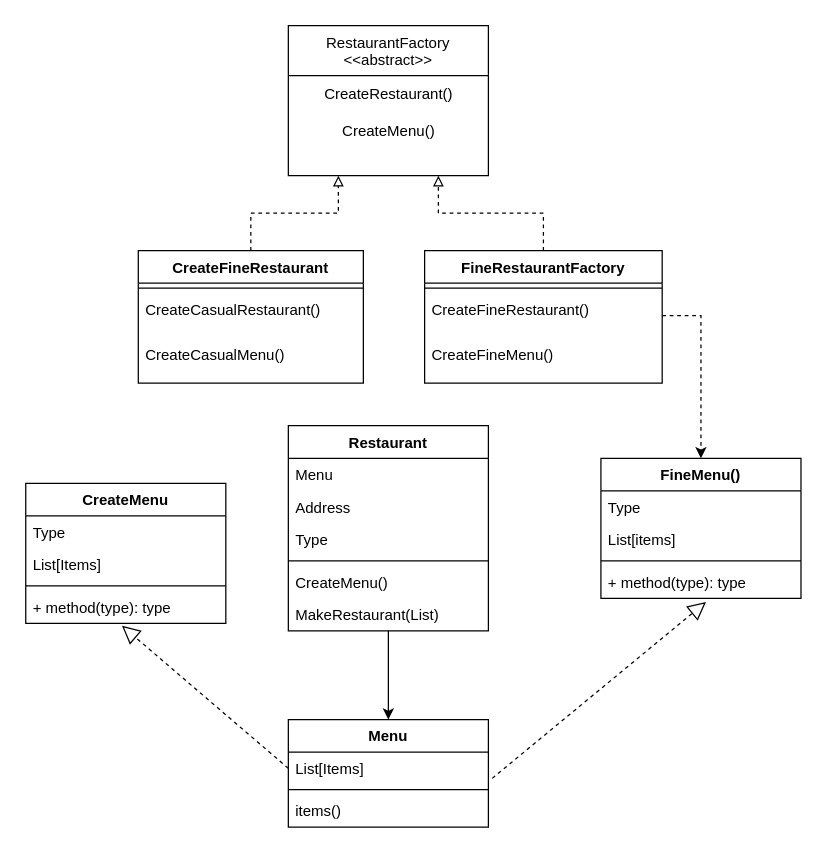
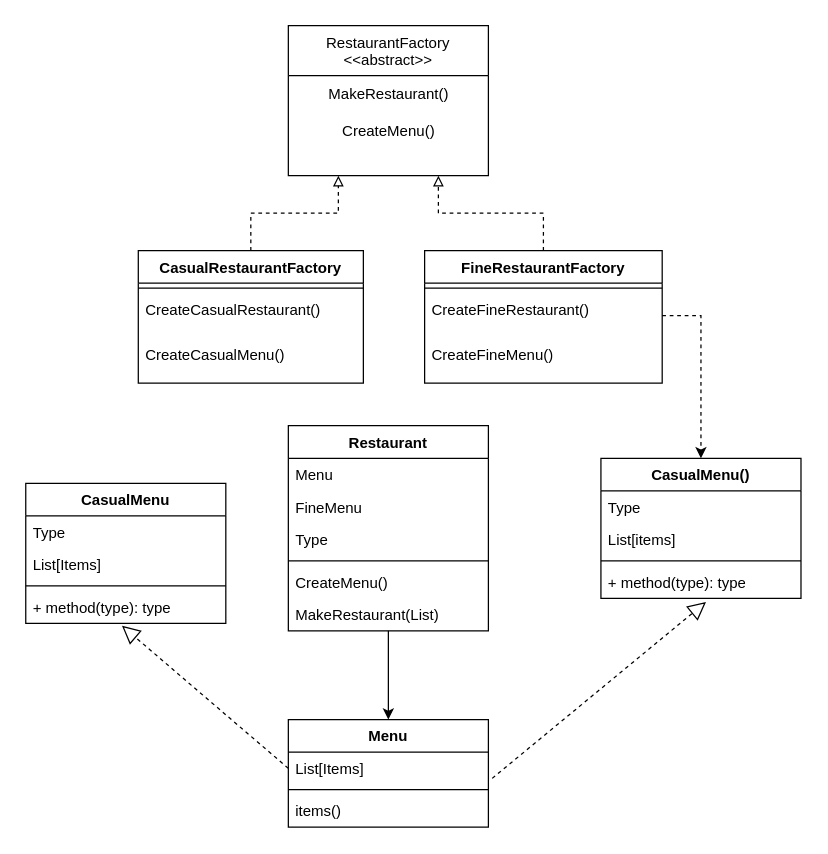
(389, 94) -> (389, 94)
(251, 268) -> (251, 268)
(701, 476) -> (701, 476)
(126, 501) -> (126, 501)
(325, 508) -> (327, 508)
